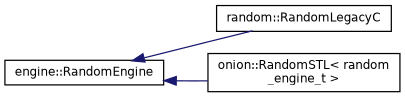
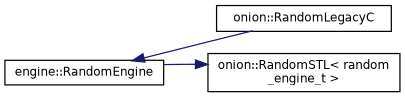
(304, 18) -> (304, 18)
(192, 81) -> (180, 64)
